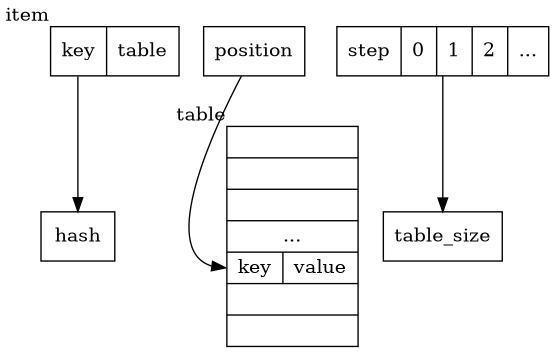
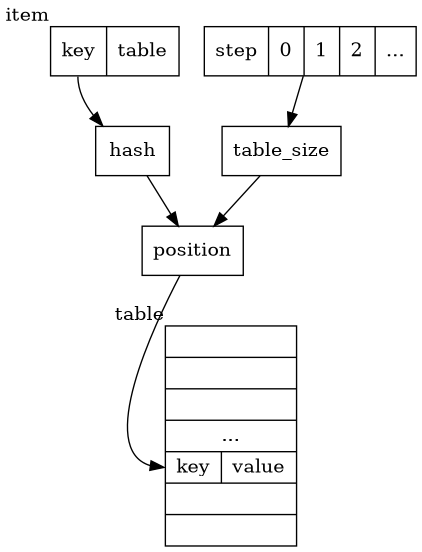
none -> (159, 195)
none -> (242, 196)
